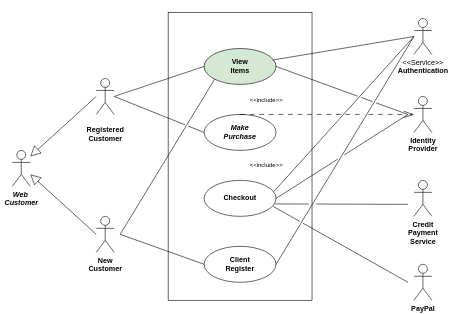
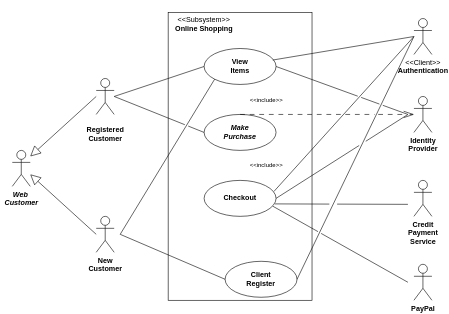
none -> (204, 24)
(240, 66) -> (240, 66)
(424, 67) -> (424, 67)
(240, 264) -> (261, 279)
